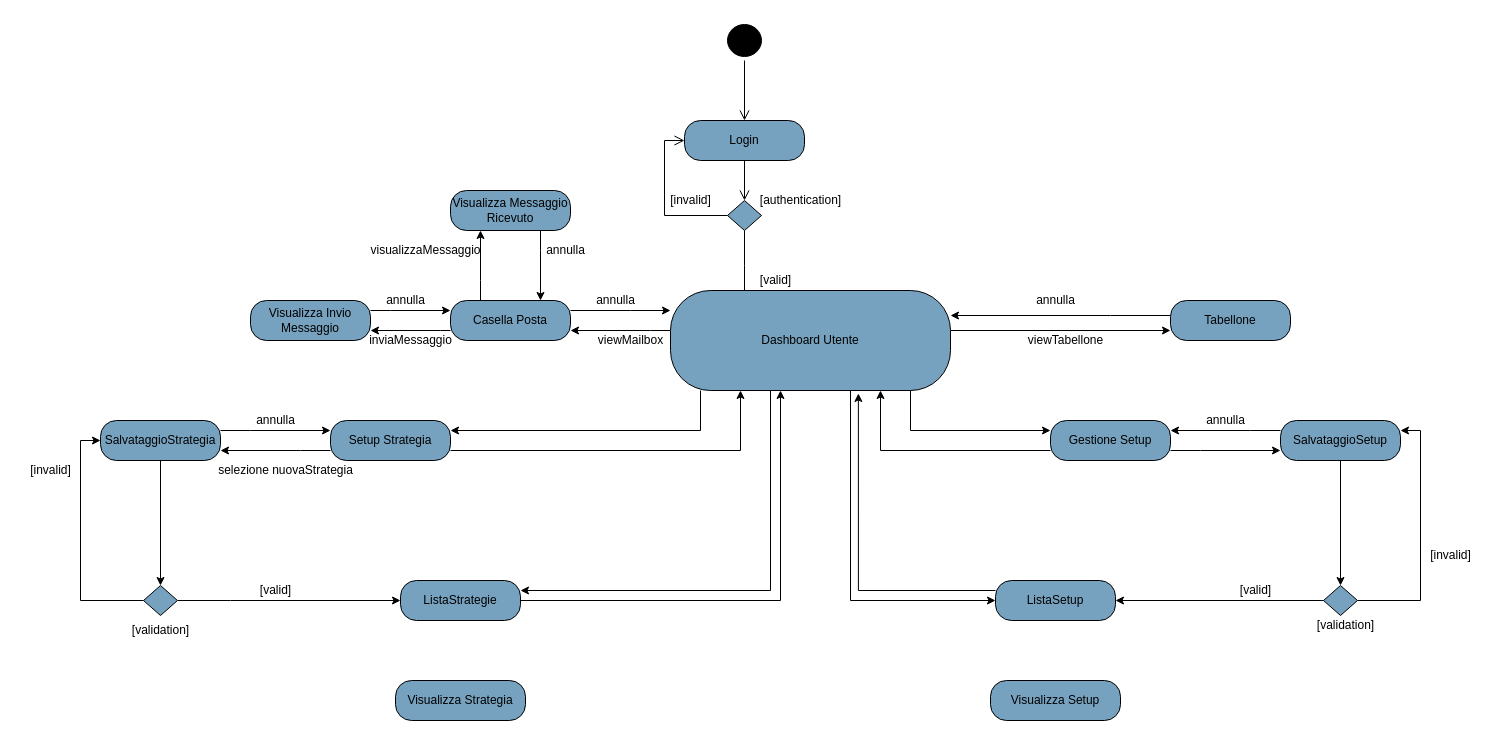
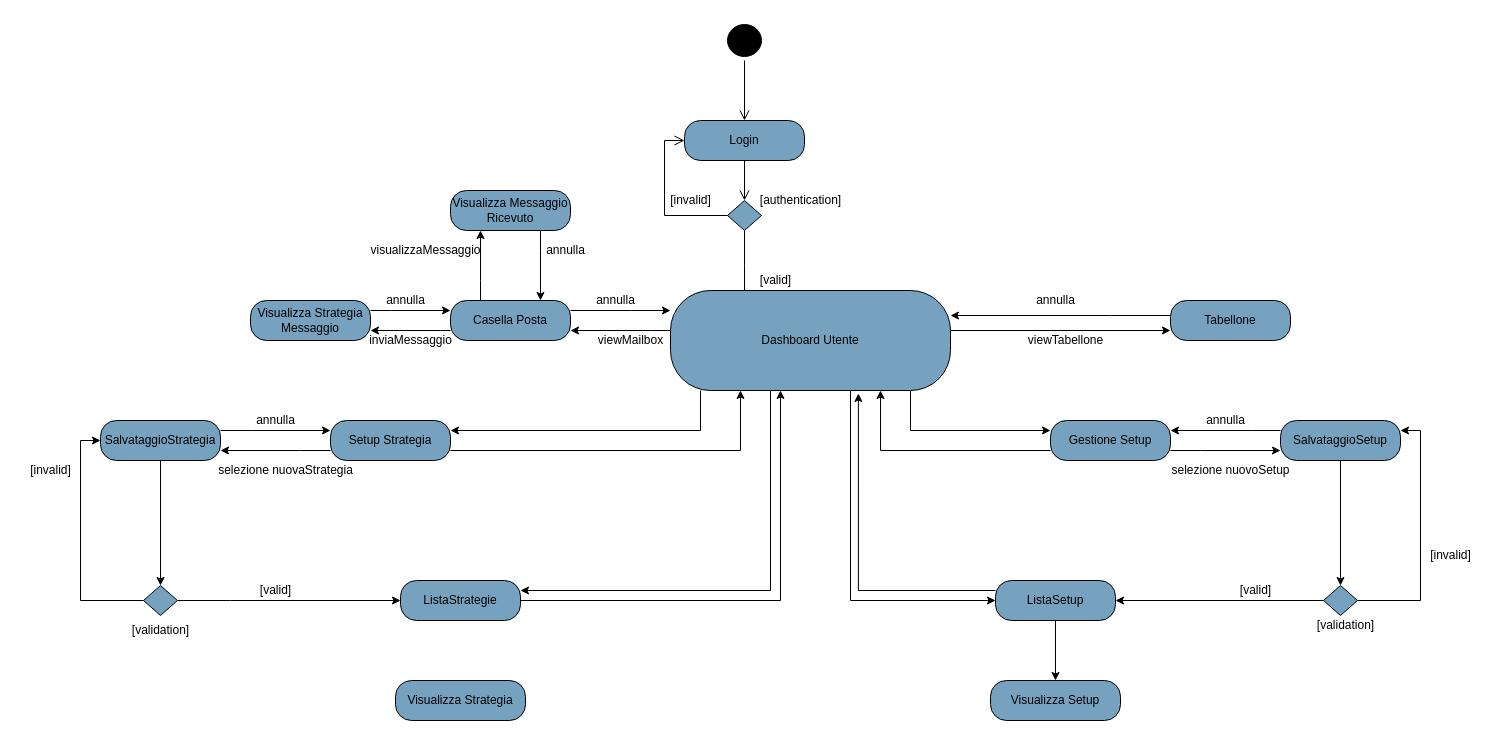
(311, 321) -> (311, 321)
none -> (1231, 471)
none -> (1056, 647)
